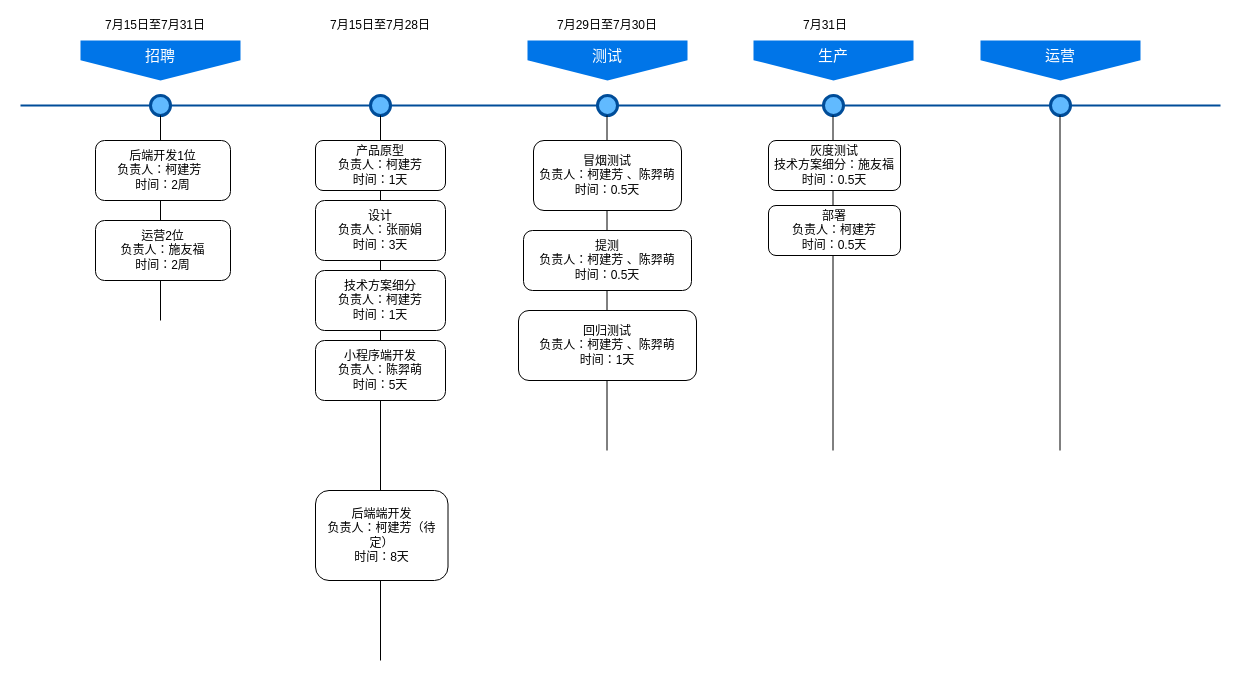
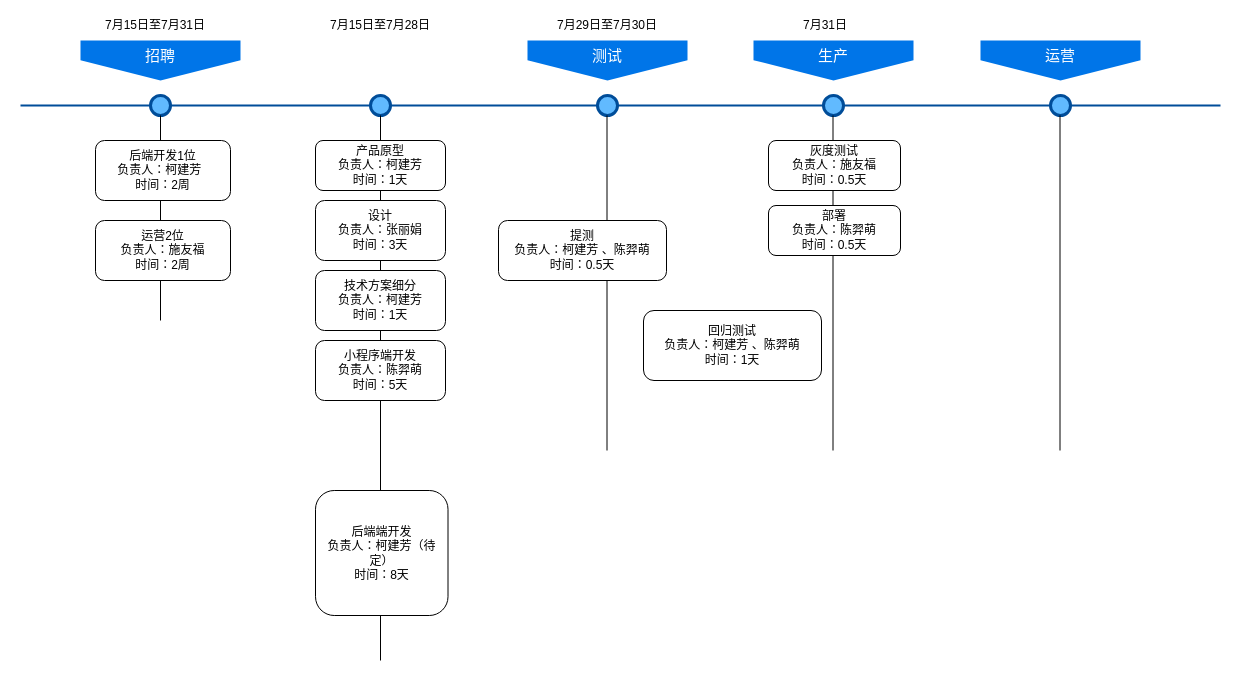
(835, 166) -> (835, 166)
(608, 176) -> none
(835, 231) -> (835, 231)
(608, 261) -> (583, 251)
(608, 346) -> (733, 346)
(382, 536) -> (382, 553)
